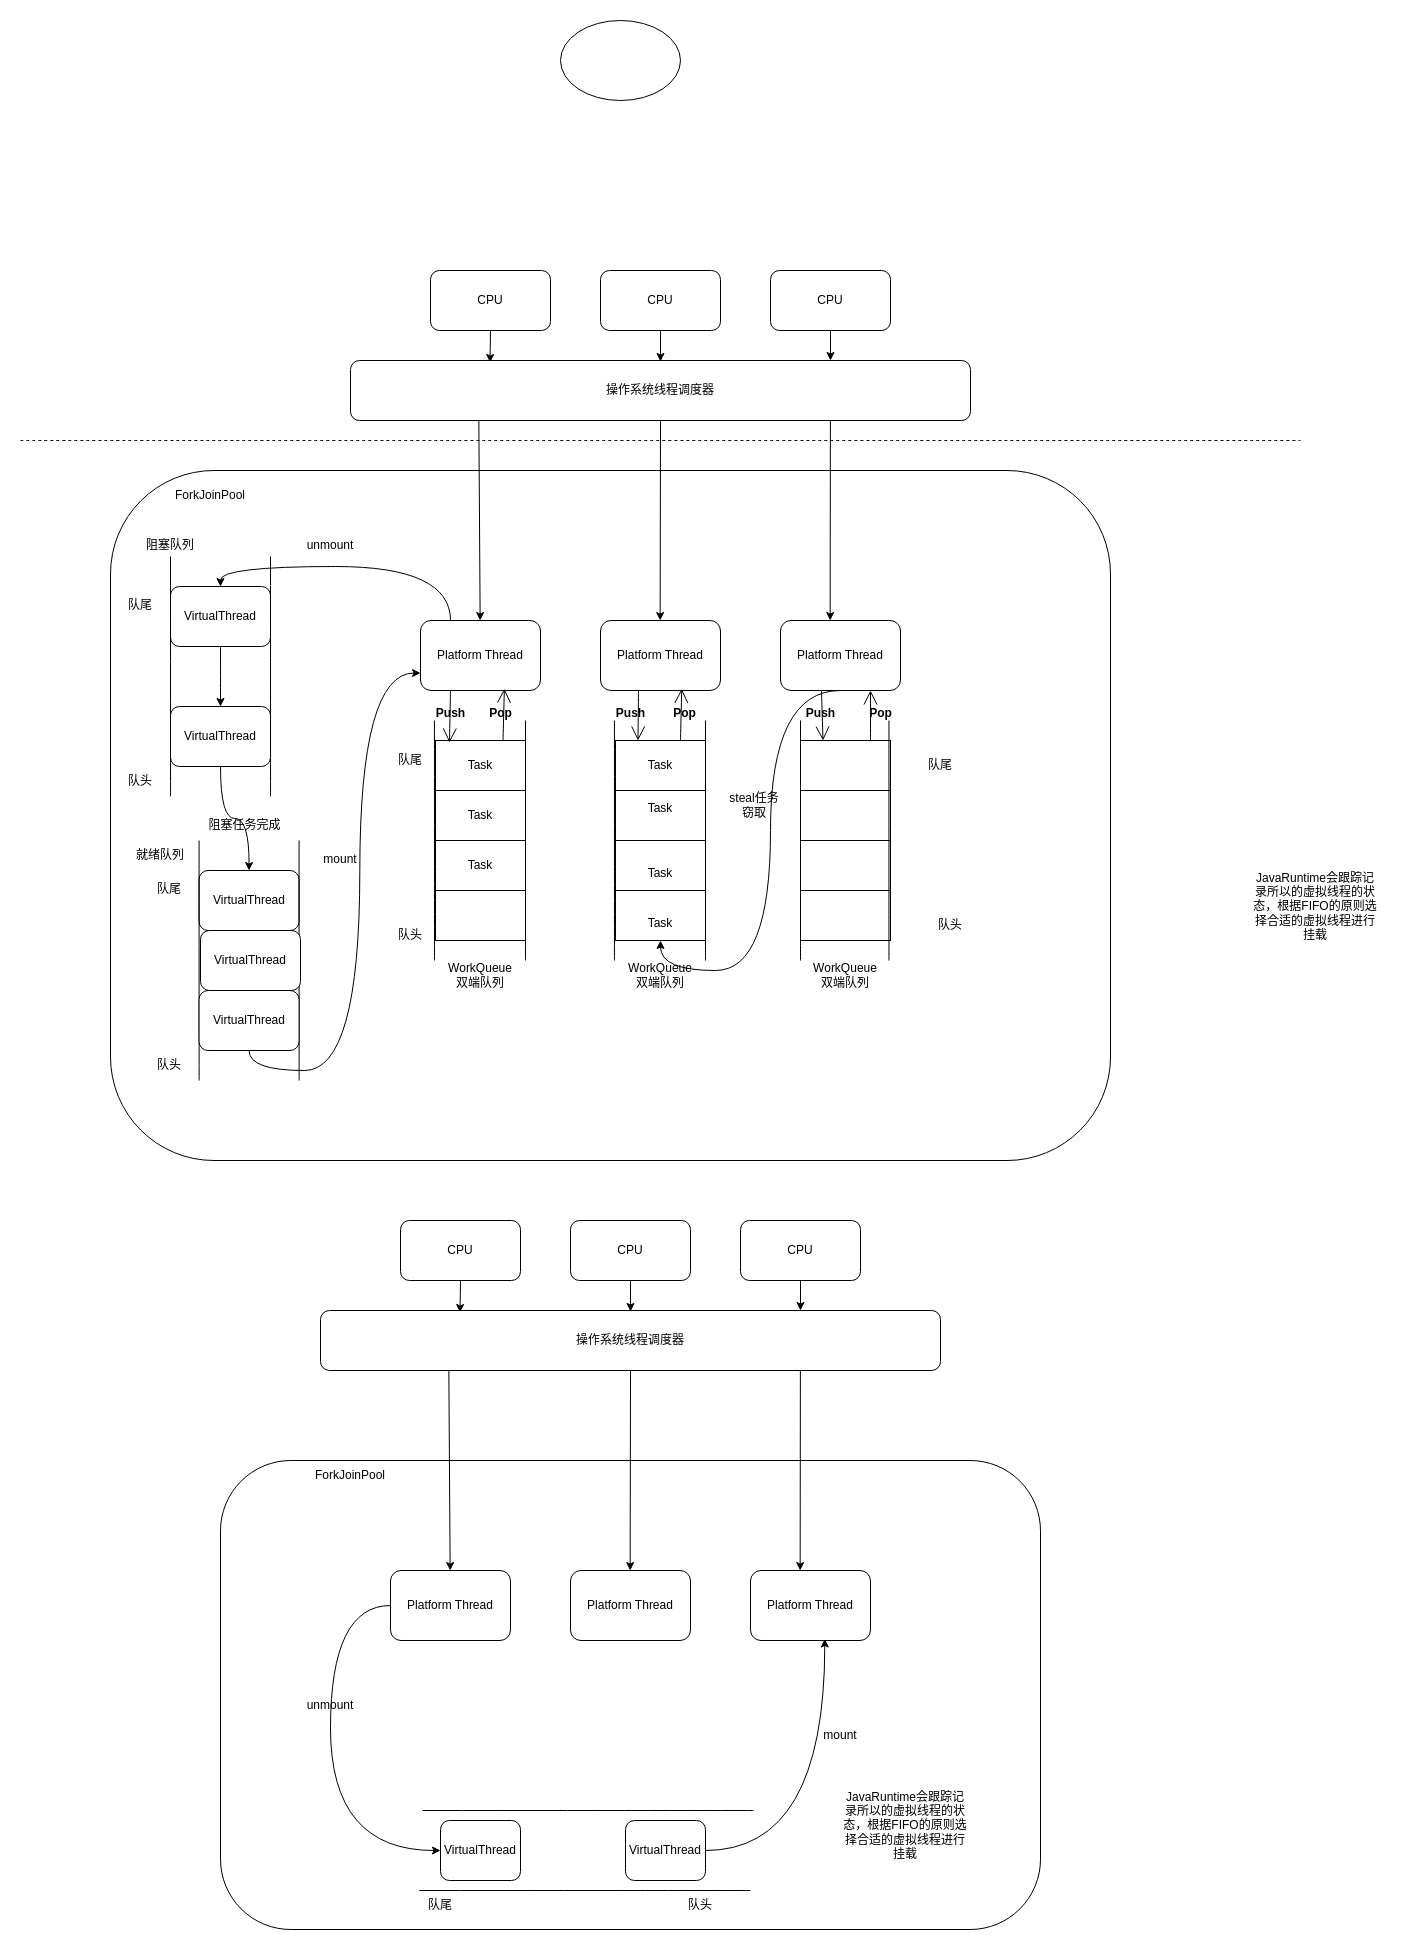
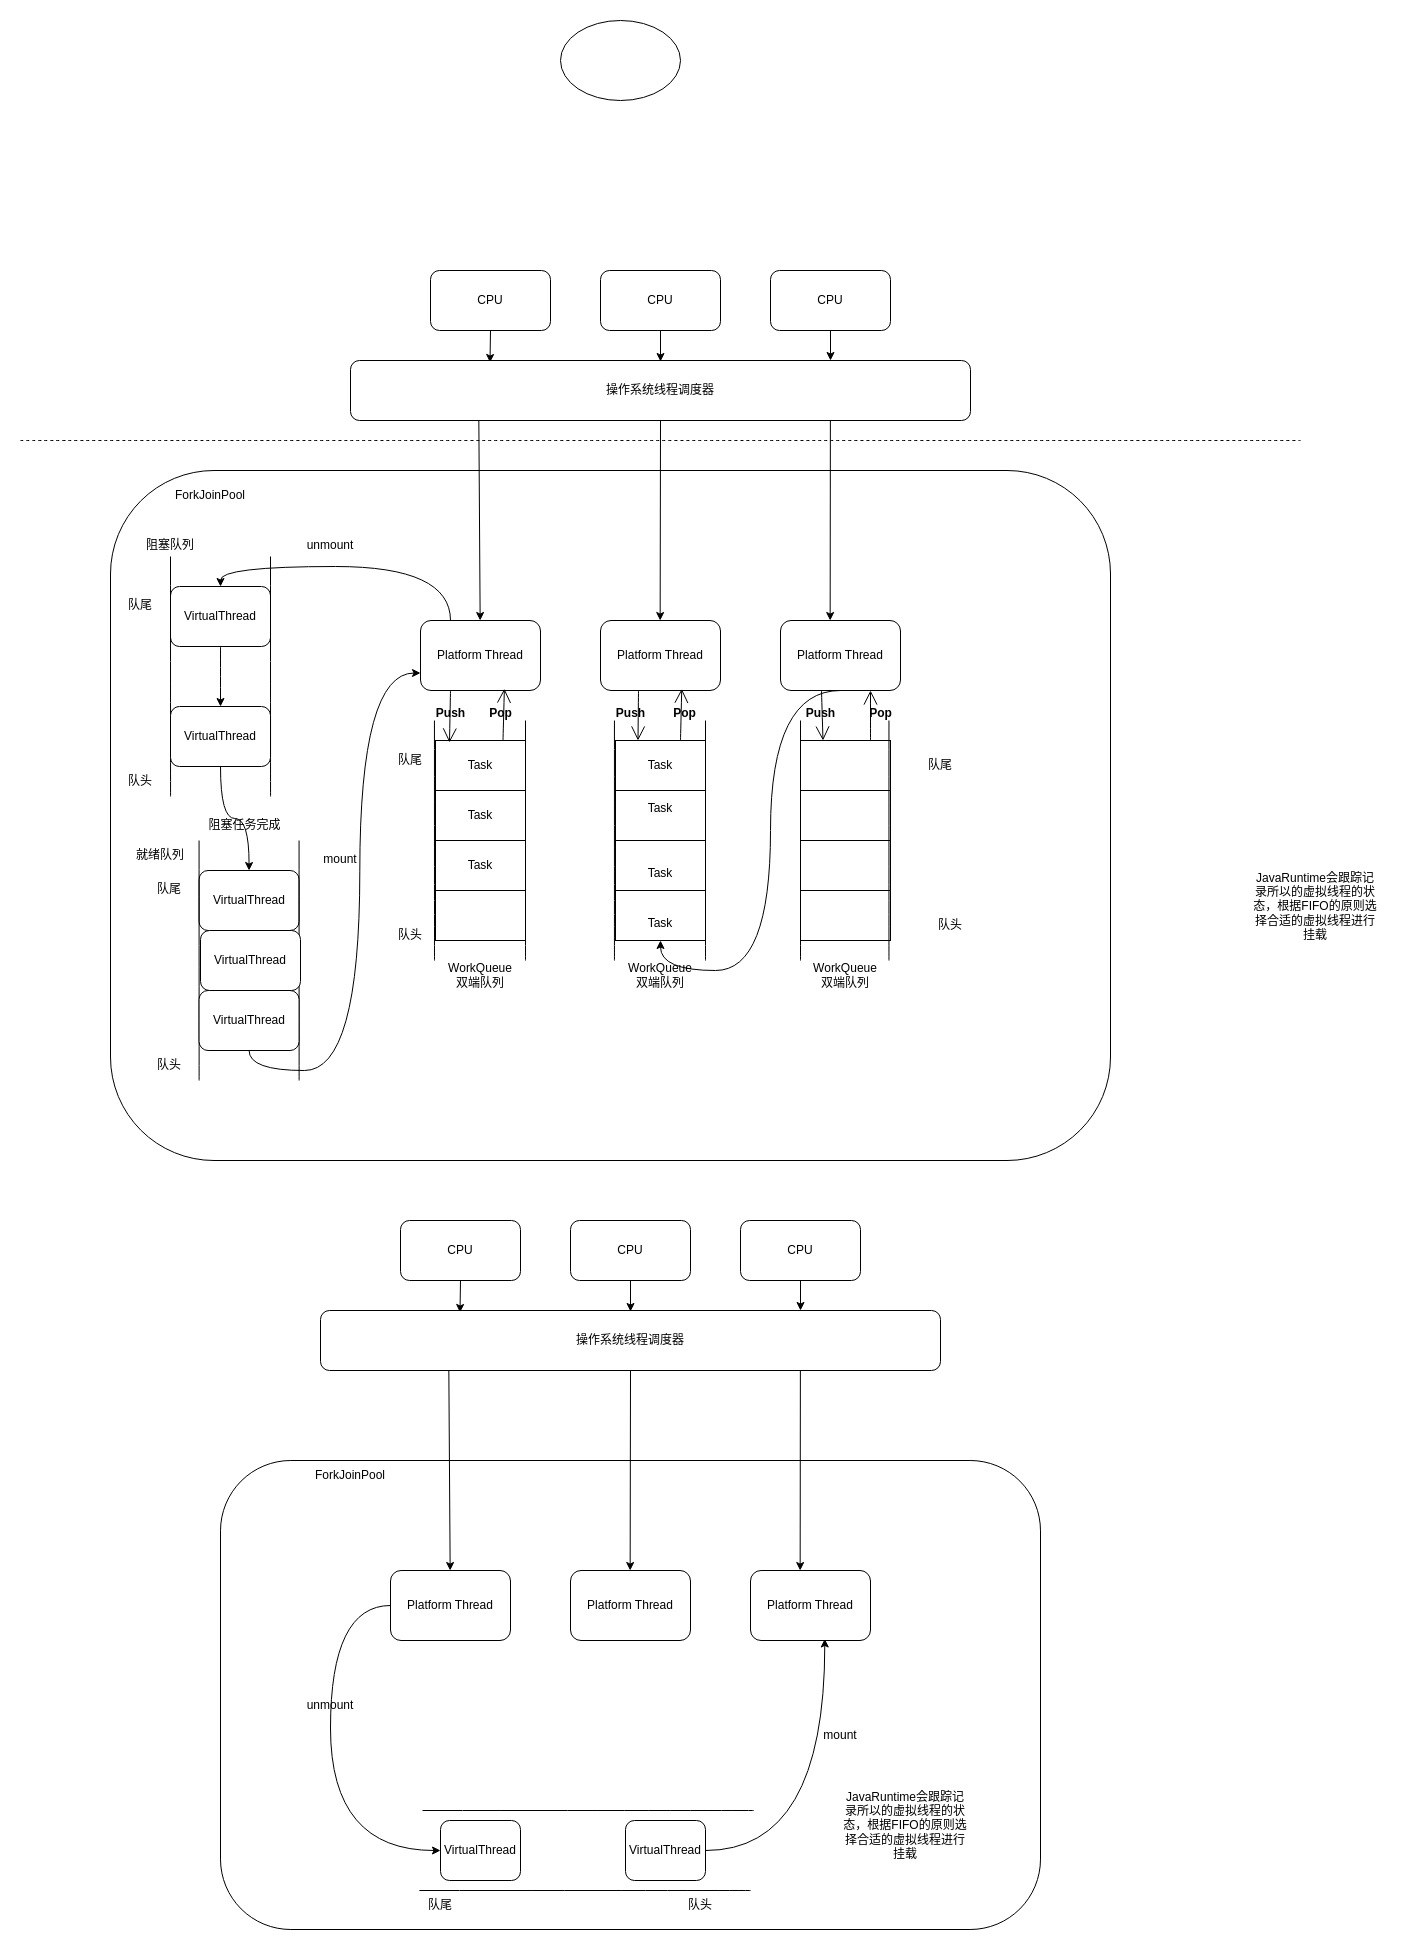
(755, 806) -> none
